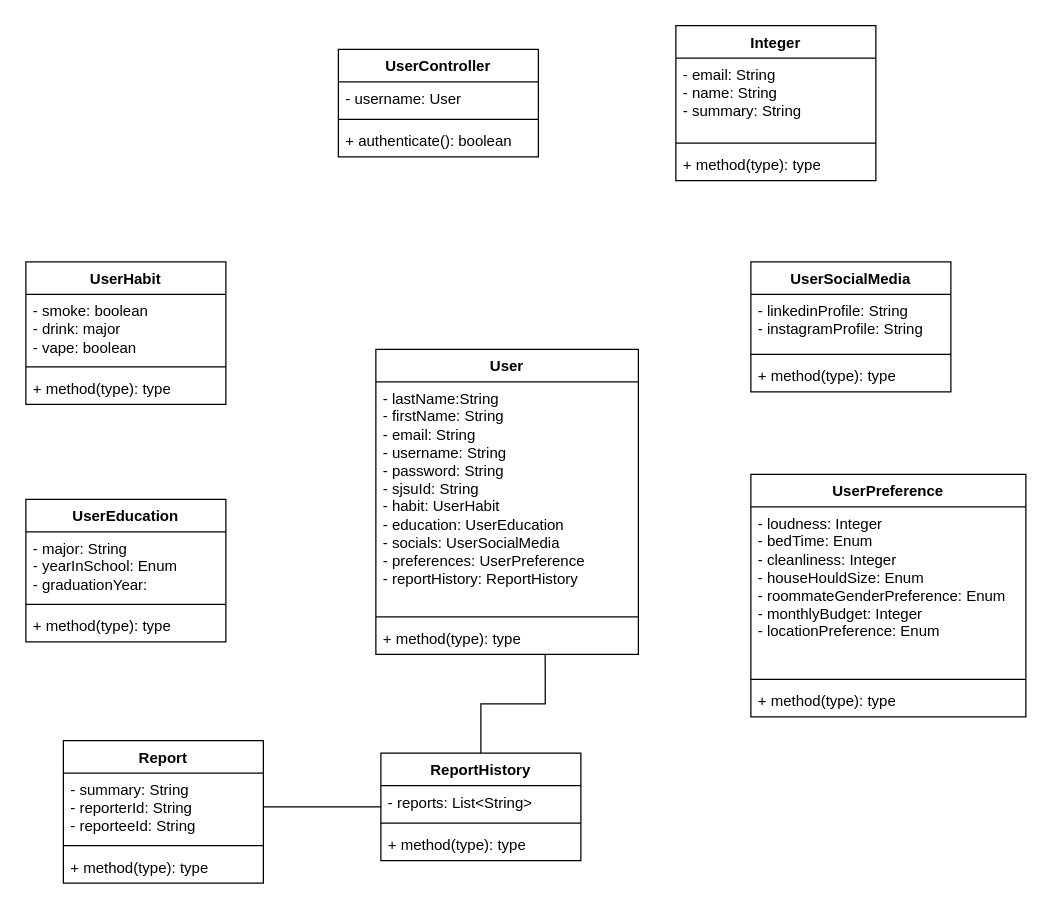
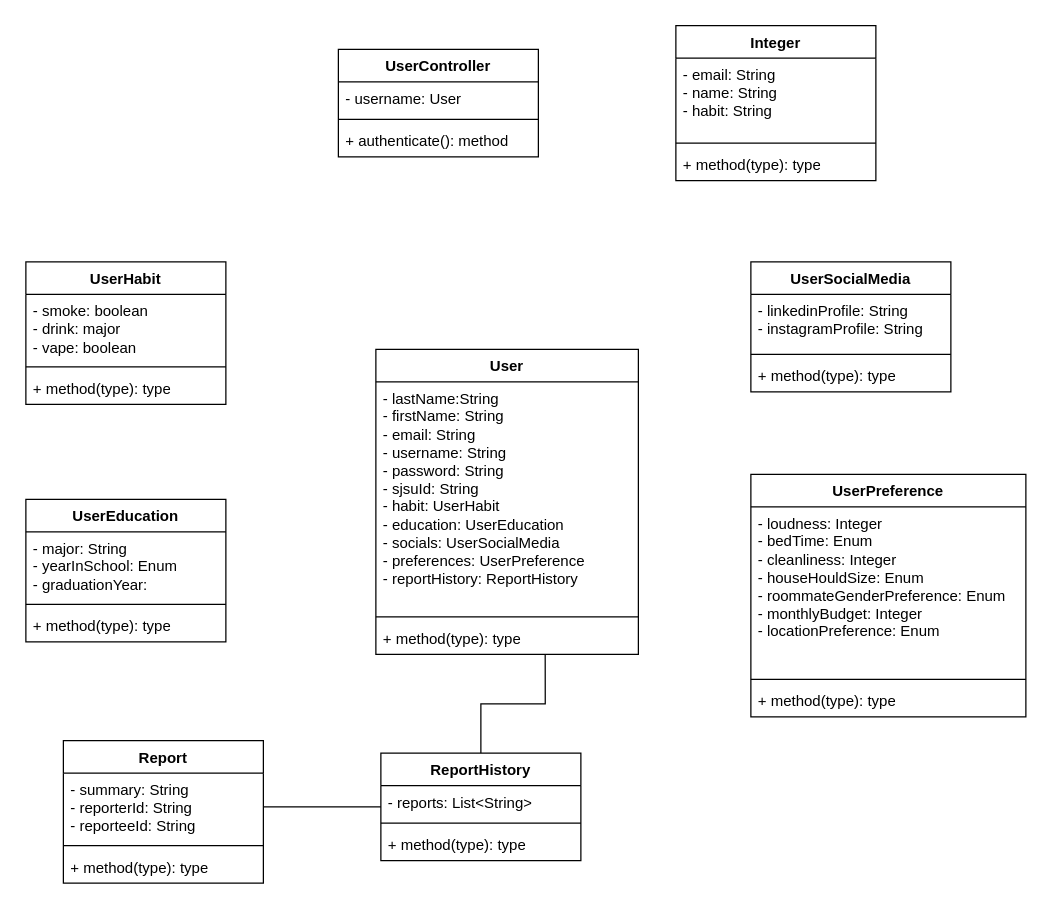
(747, 94) -> (736, 94)
(439, 151) -> (439, 142)
